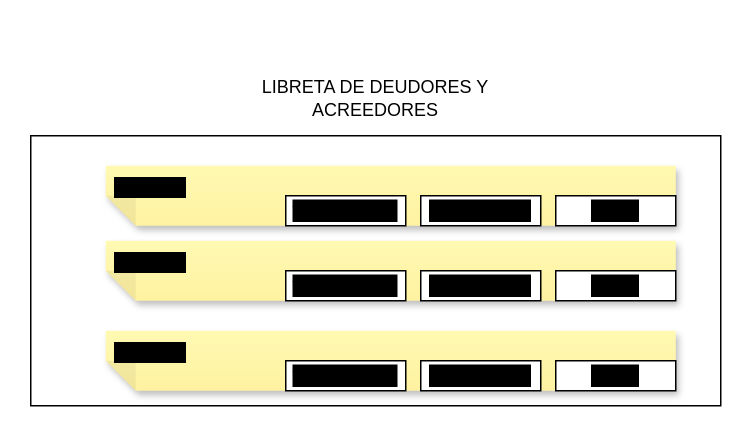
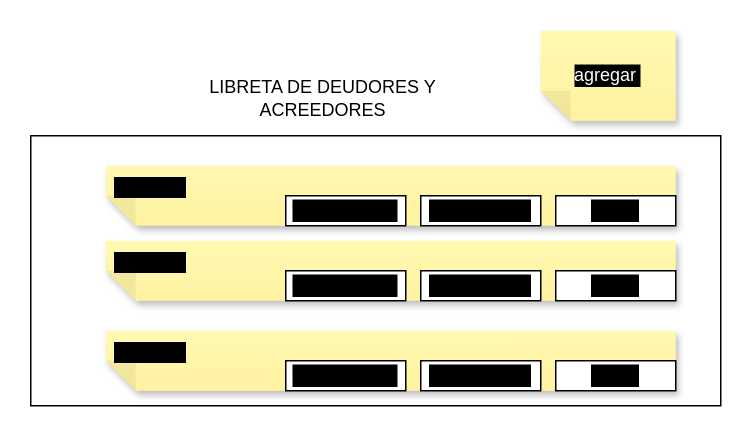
none -> (608, 76)
(376, 98) -> (323, 98)
